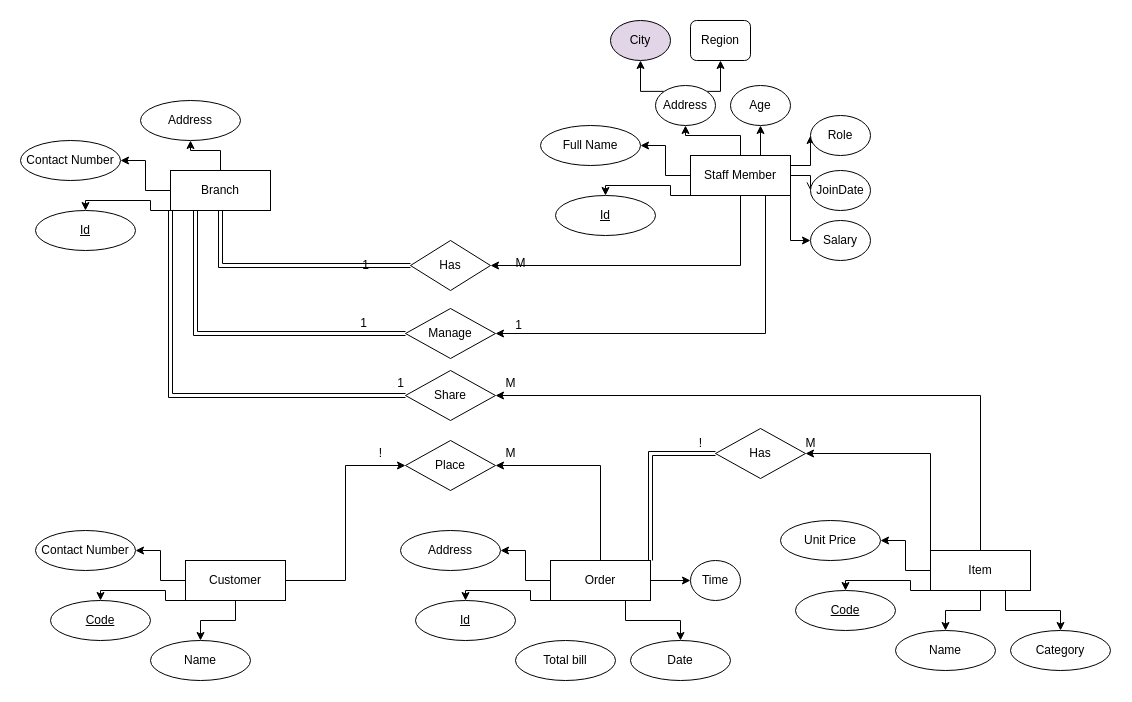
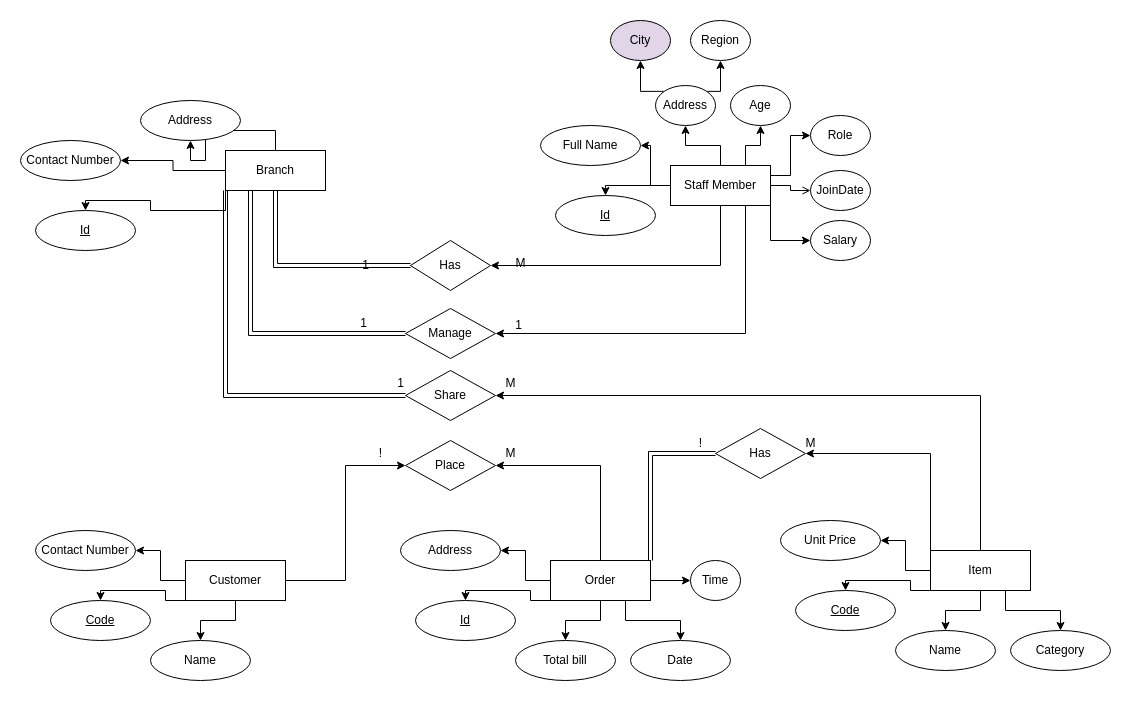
(721, 41) -> (721, 41)
(741, 176) -> (721, 186)
(221, 191) -> (276, 171)
none -> (587, 621)
